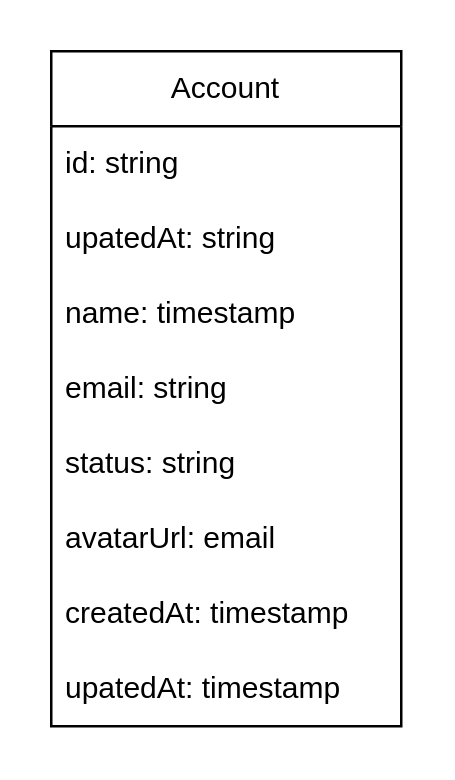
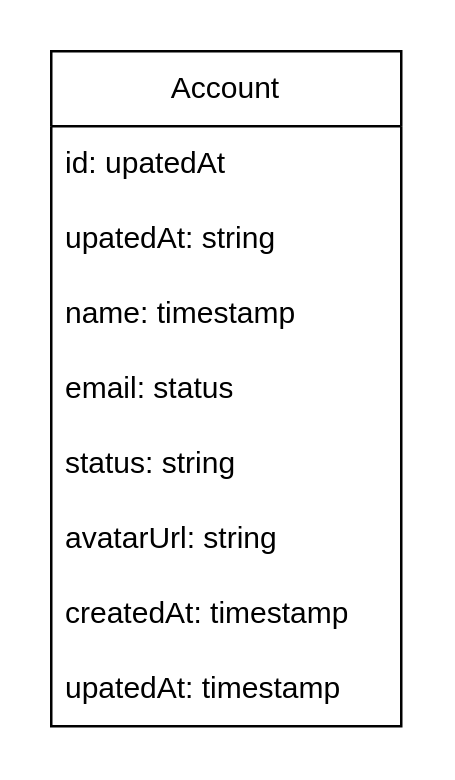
(135, 164) -> (155, 164)
(156, 389) -> (160, 389)
(181, 539) -> (193, 539)
